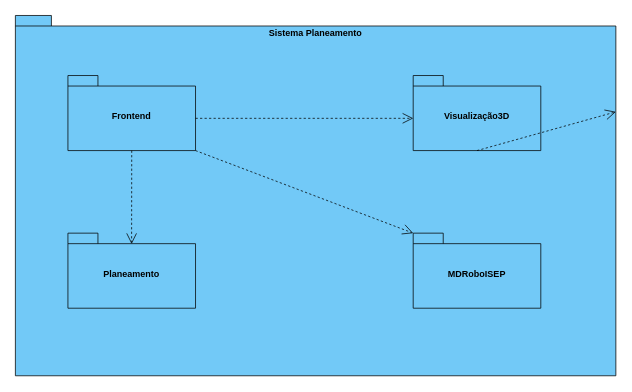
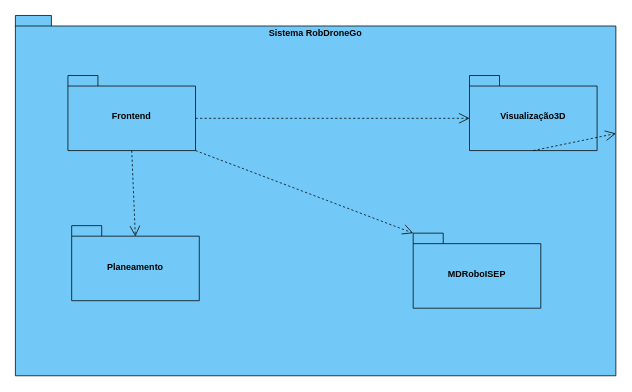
(315, 34) -> (315, 34)
(477, 113) -> (533, 113)
(132, 270) -> (135, 263)
